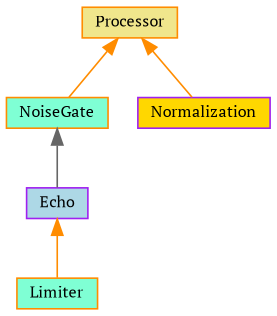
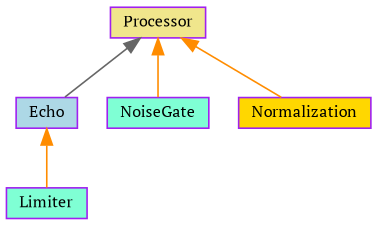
(130, 23) -> (158, 23)
(57, 113) -> (158, 113)
(57, 166) -> (96, 73)
(57, 293) -> (47, 203)
